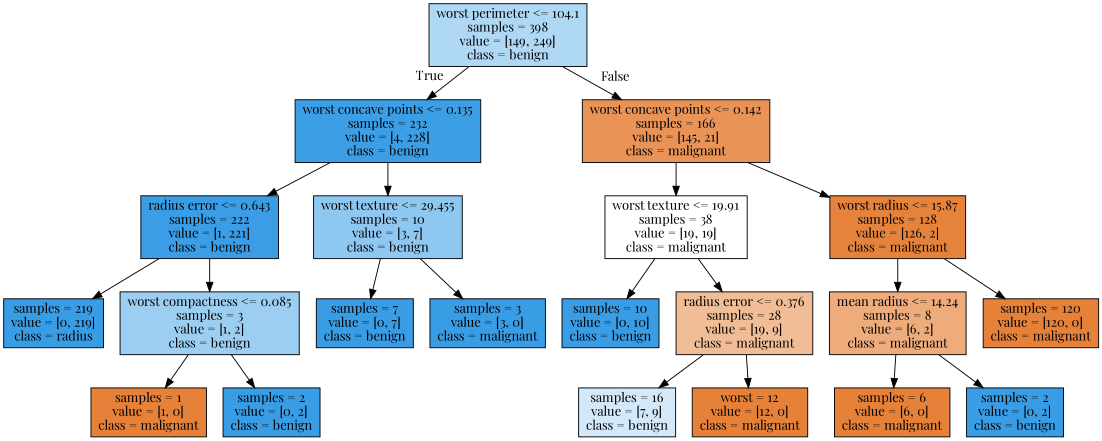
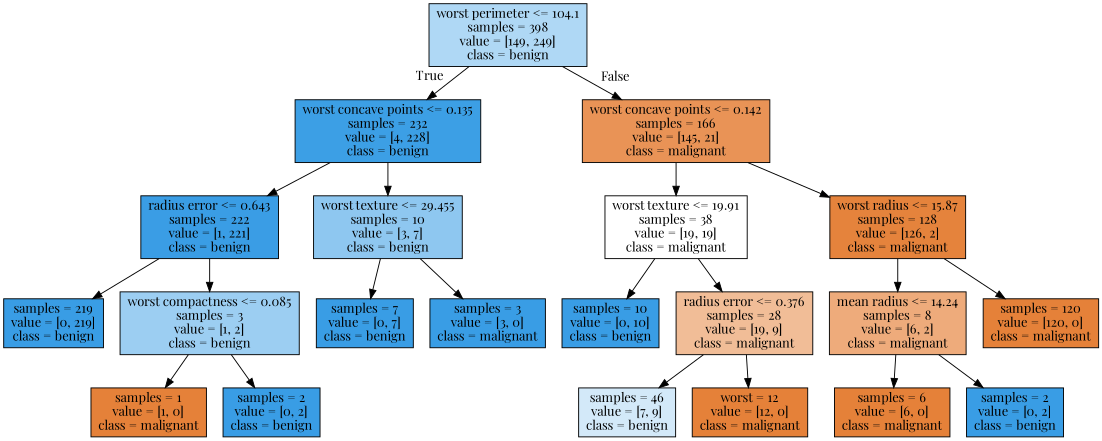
(54, 323) -> (54, 323)
(627, 412) -> (627, 412)
